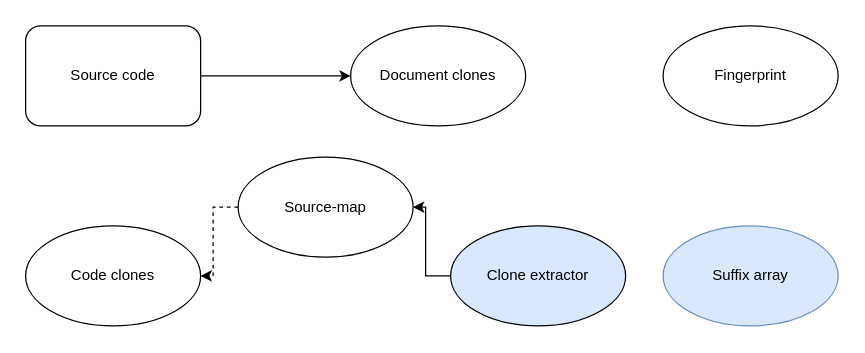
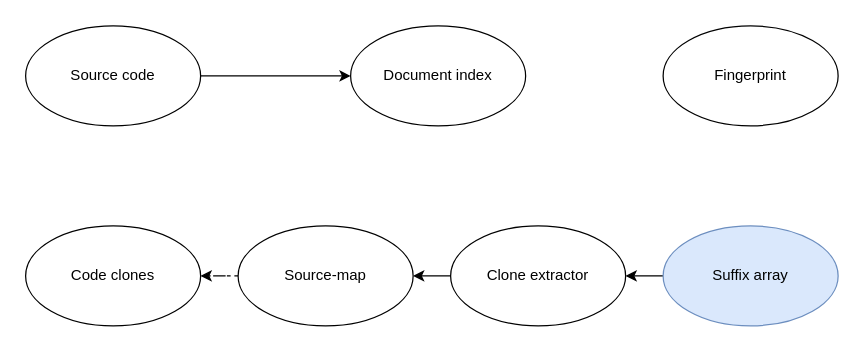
(113, 76) -> (113, 76)
(438, 76) -> (438, 76)
(326, 207) -> (326, 276)
(538, 276) -> (538, 276)
none -> (640, 276)
